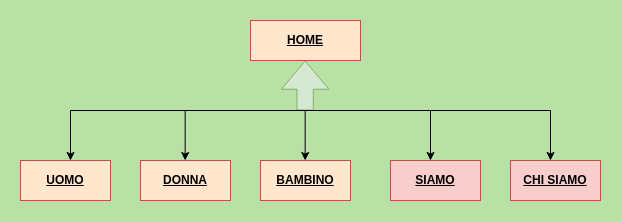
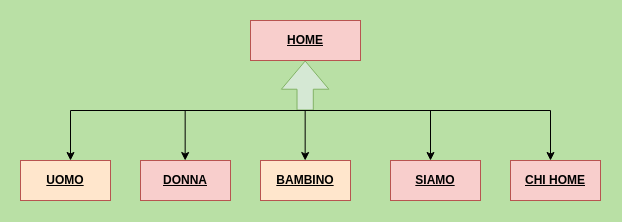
(306, 41) -> (306, 41)
(186, 181) -> (186, 181)
(556, 181) -> (556, 181)
